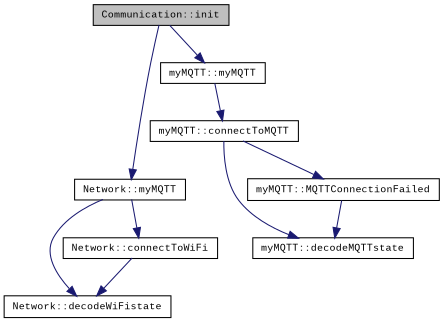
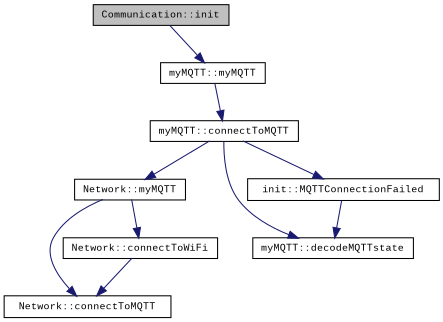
(144, 97) -> (182, 158)
(343, 190) -> (343, 190)
(88, 307) -> (88, 307)
